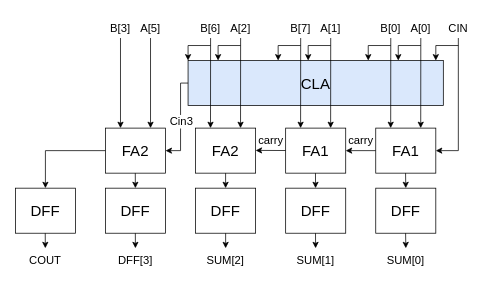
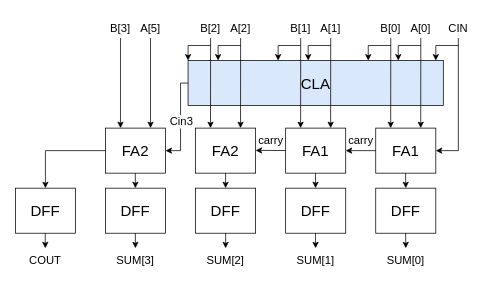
(210, 27) -> (210, 27)
(300, 27) -> (300, 27)
(135, 259) -> (135, 259)
